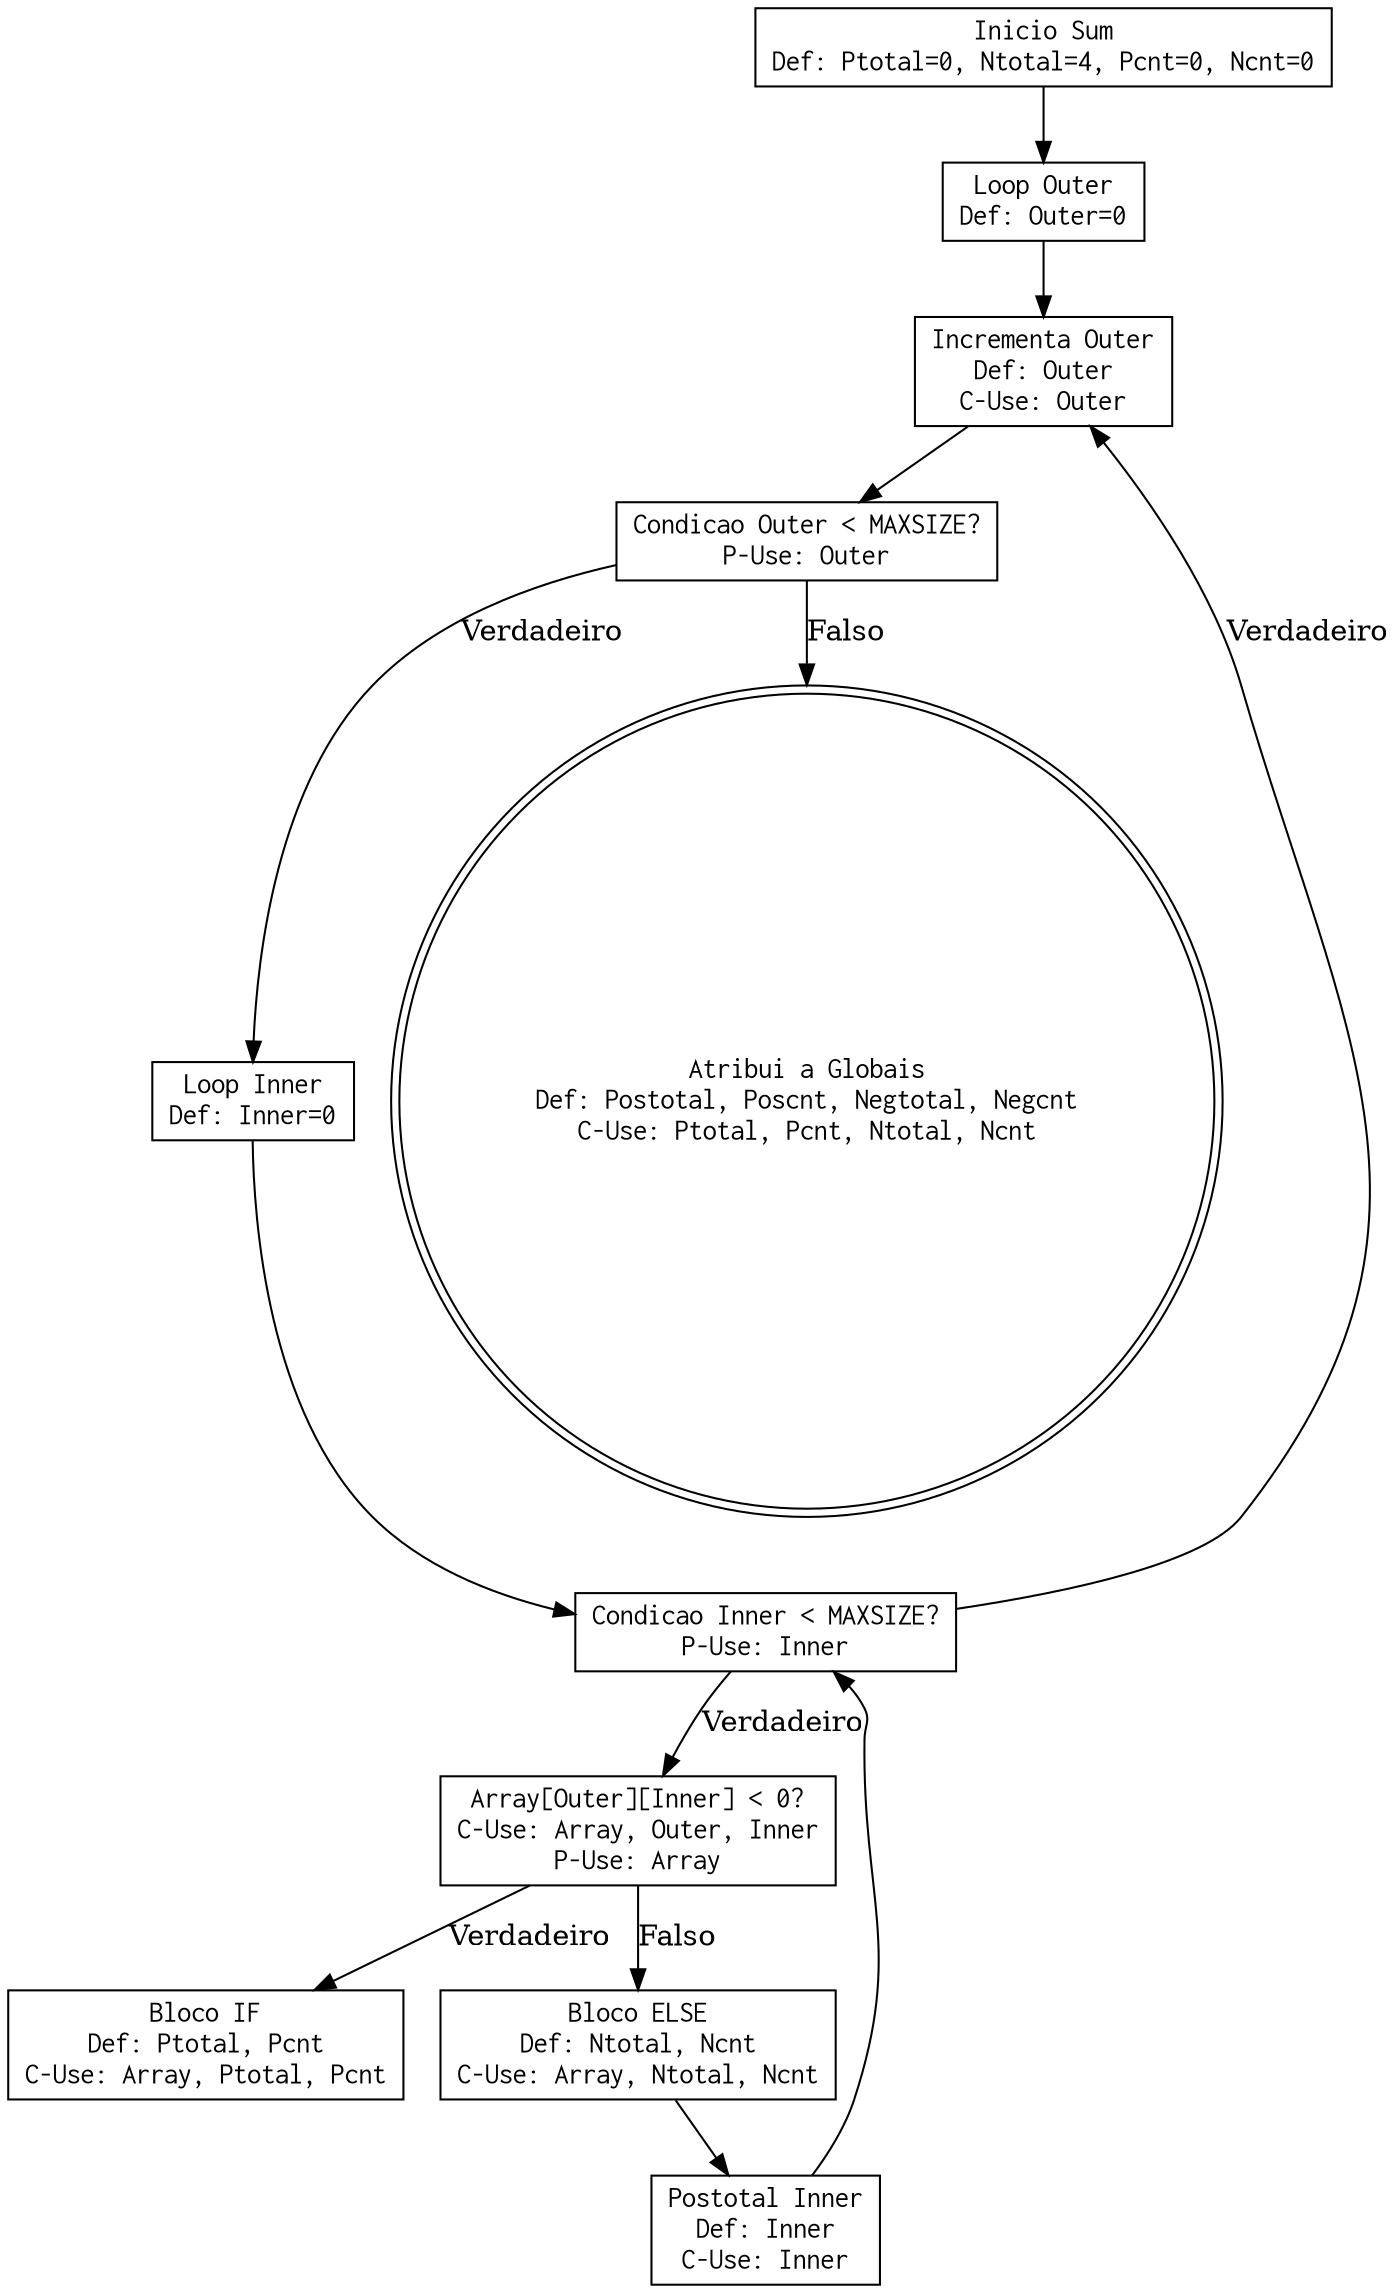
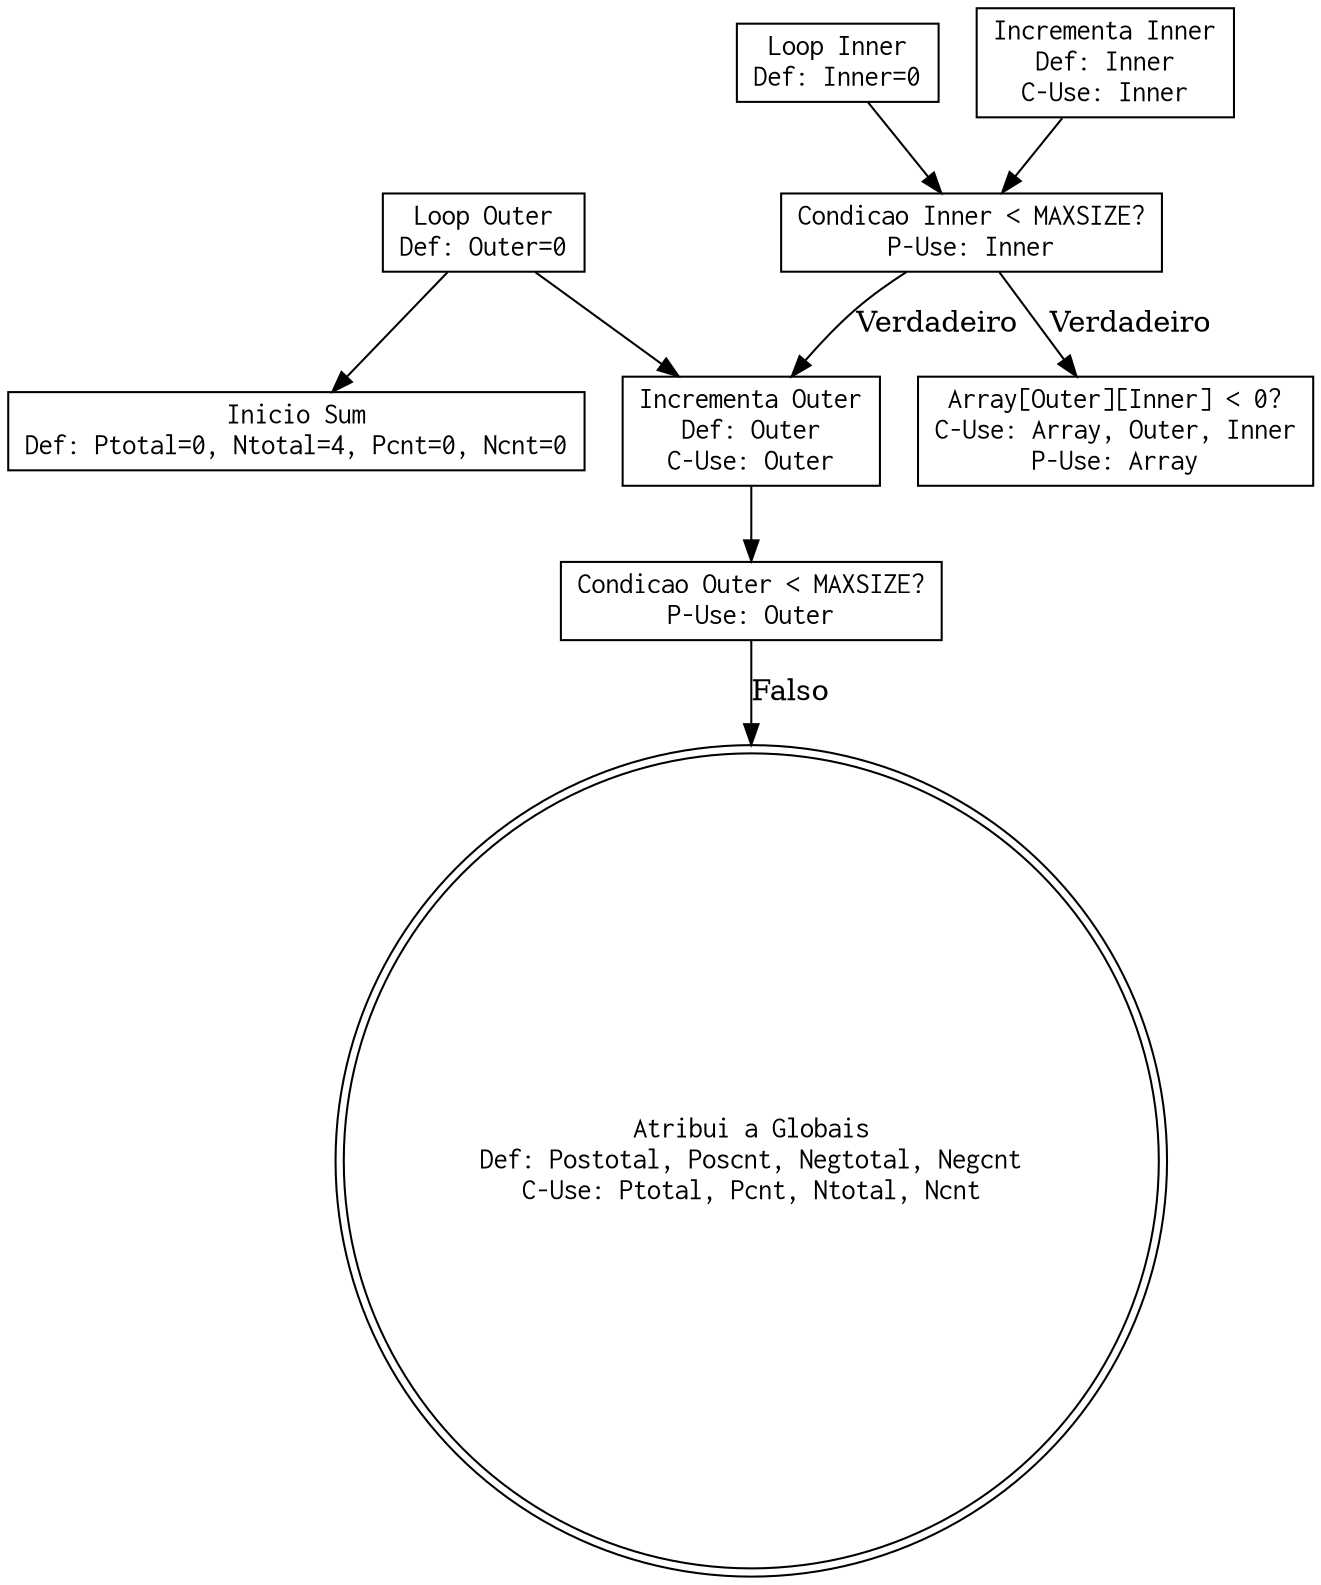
(1044, 114) -> (397, 324)
(339, 728) -> none
(206, 2045) -> none
(638, 2045) -> none
(766, 2230) -> (1105, 63)
